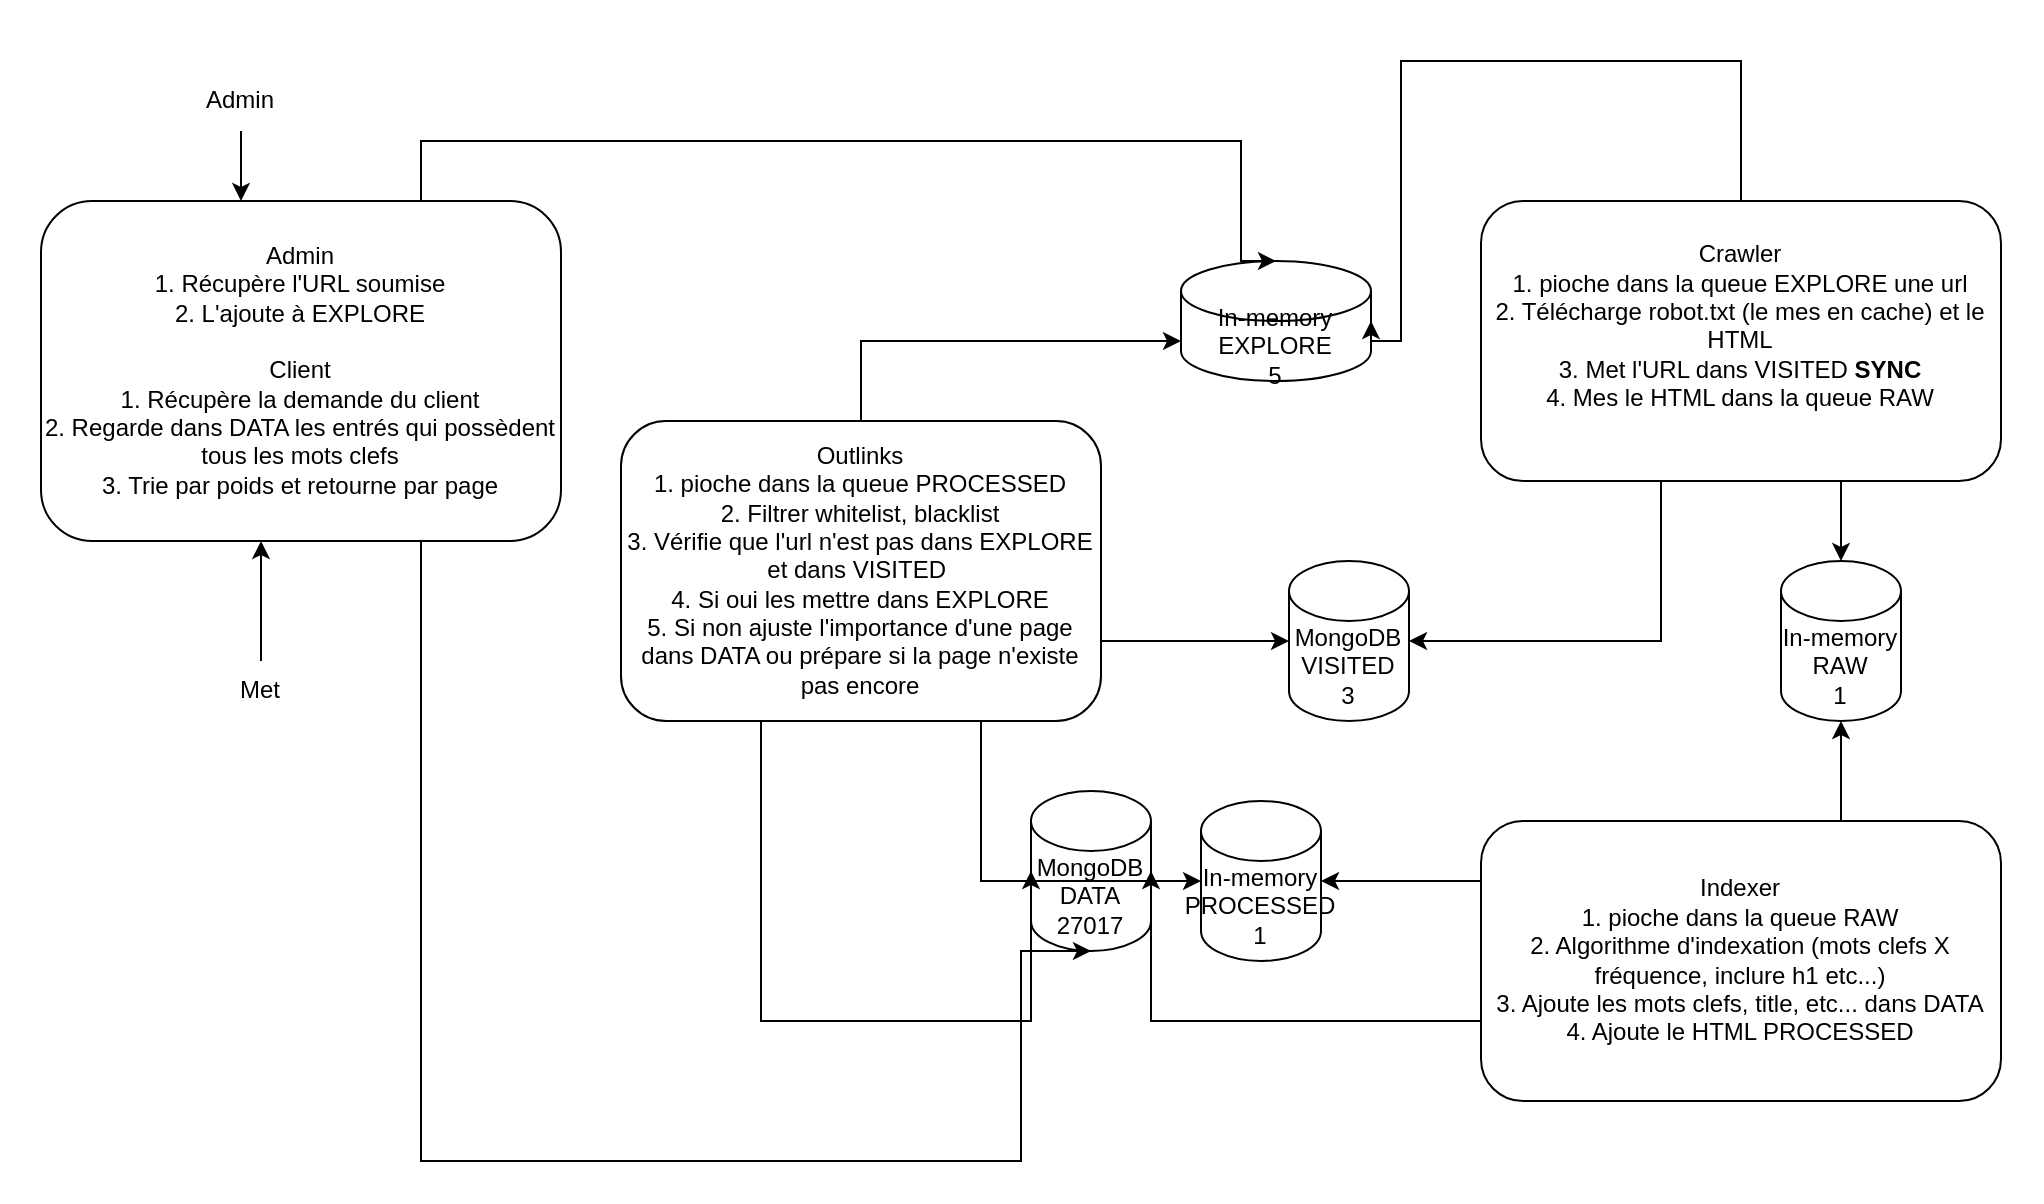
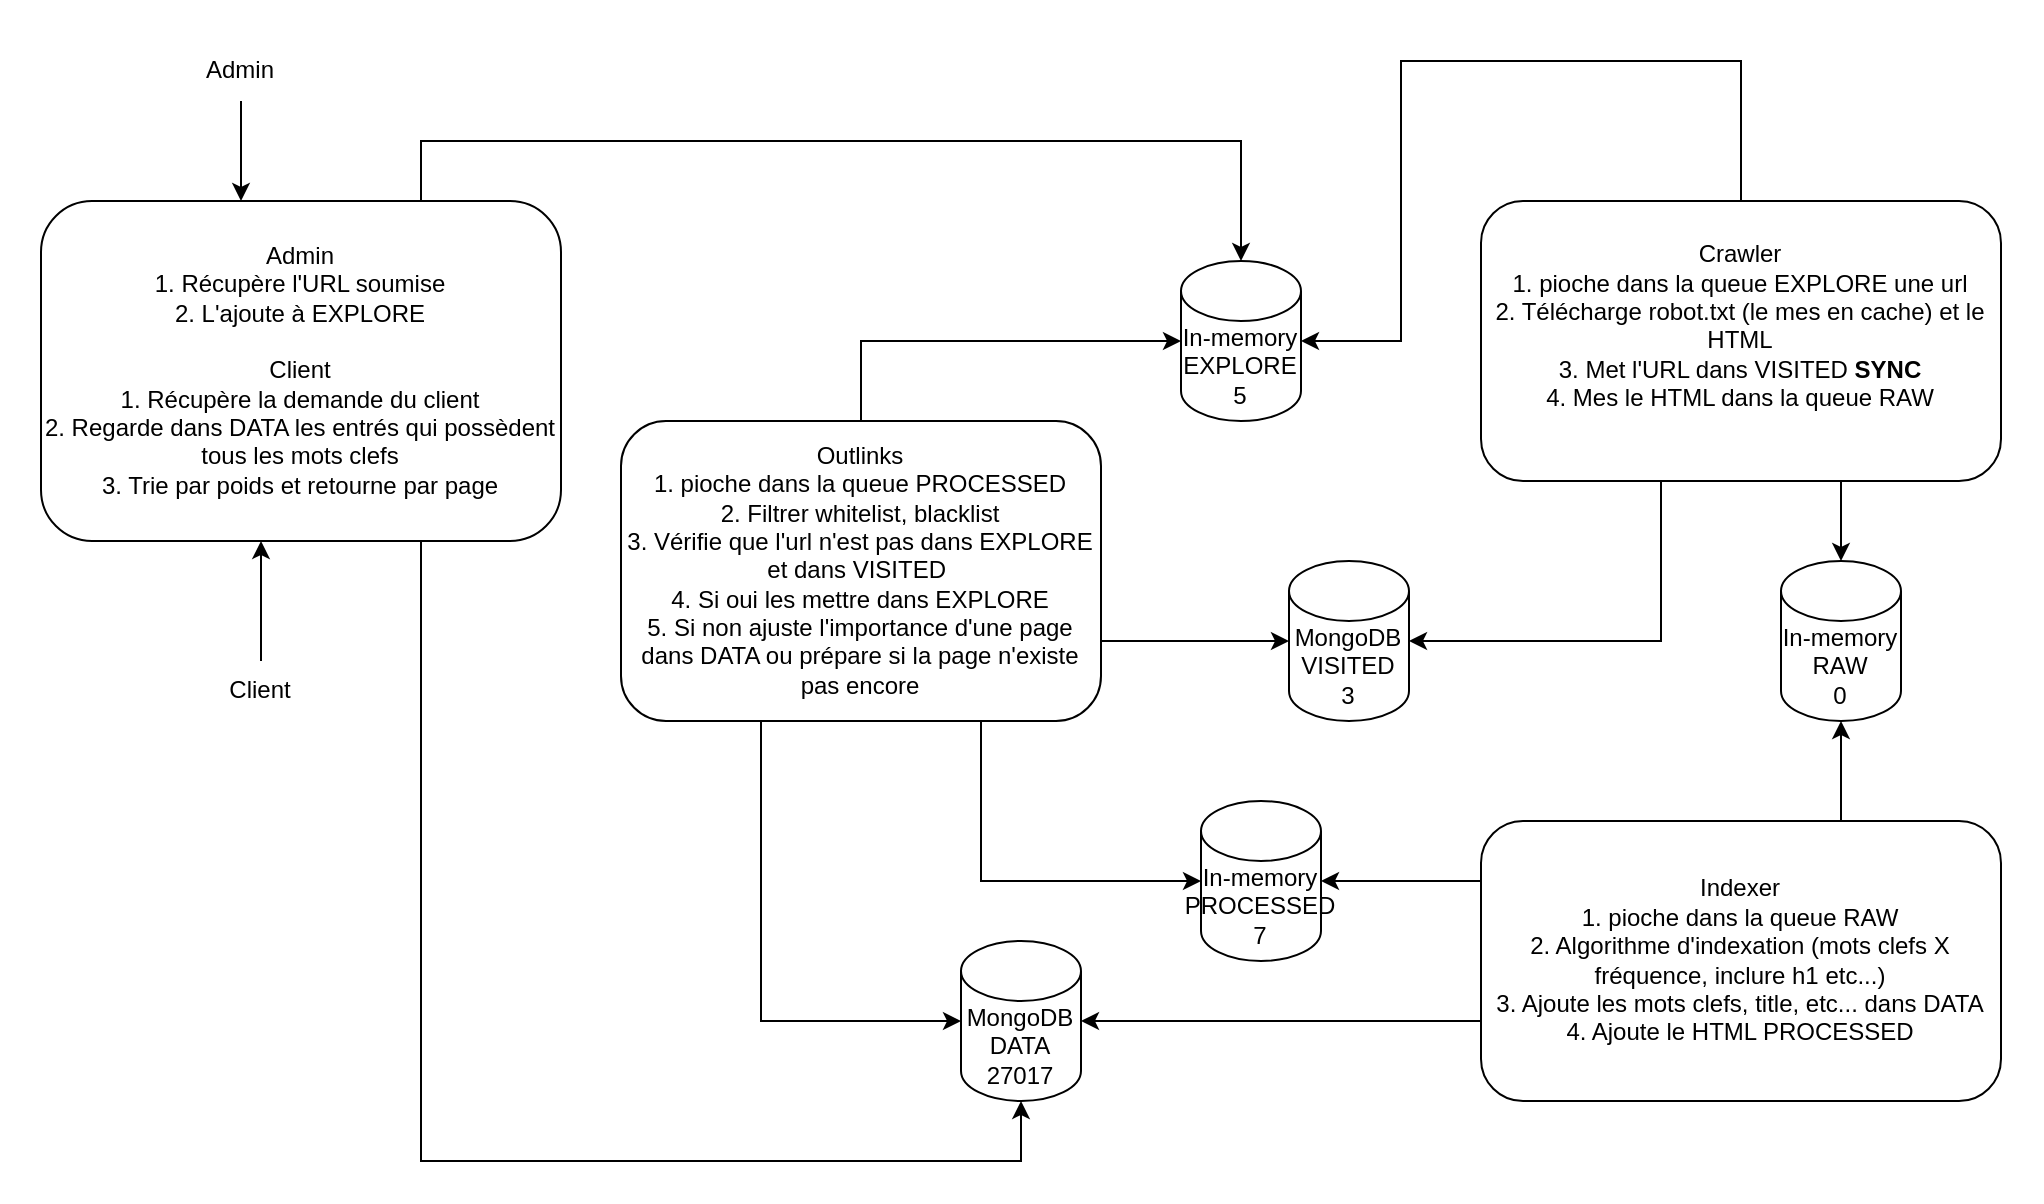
(241, 101) -> (241, 71)
(1276, 321) -> (1241, 341)
(1841, 667) -> (1841, 667)
(261, 691) -> (261, 691)
(1091, 871) -> (1021, 1021)
(1261, 907) -> (1261, 907)
